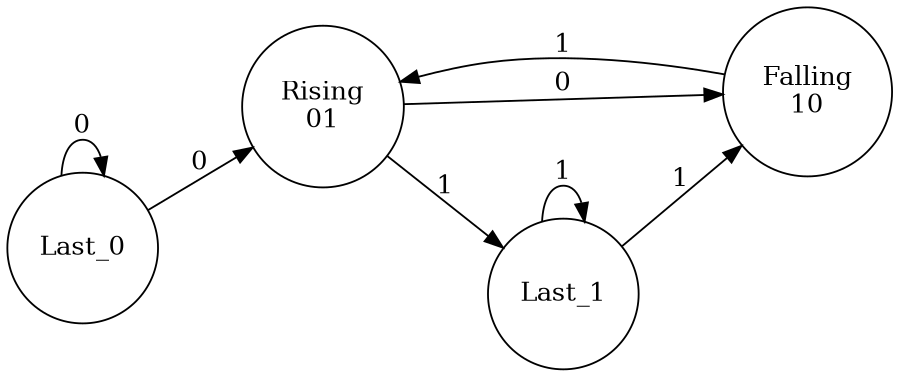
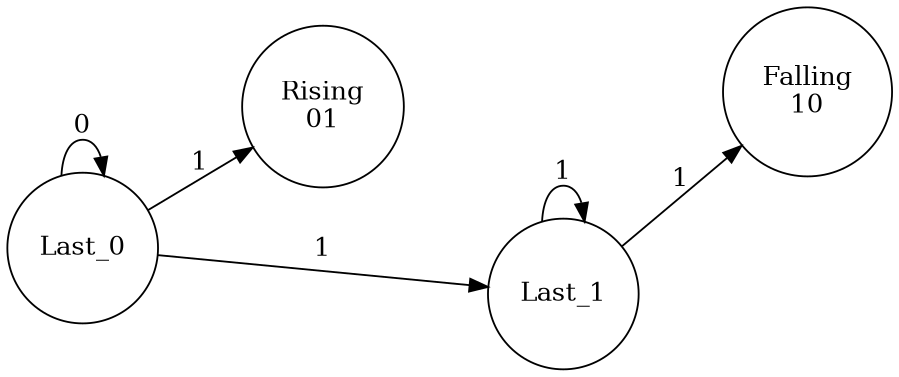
(571, 58) -> none
(554, 100) -> none
(200, 163) -> (200, 163)
(438, 196) -> (314, 270)
